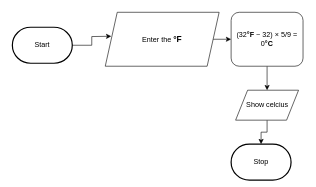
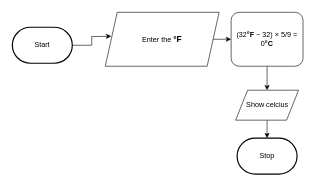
(261, 162) -> (267, 156)
